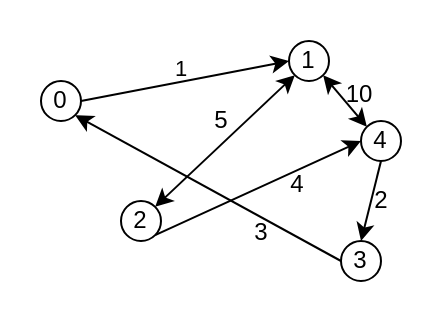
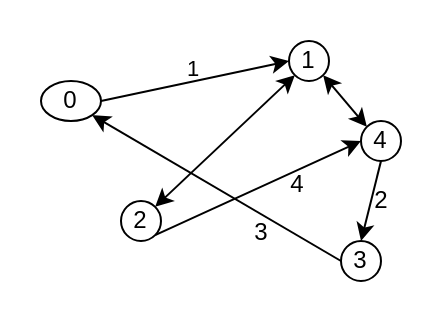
(359, 95) -> none
(61, 101) -> (71, 101)
(221, 121) -> none
